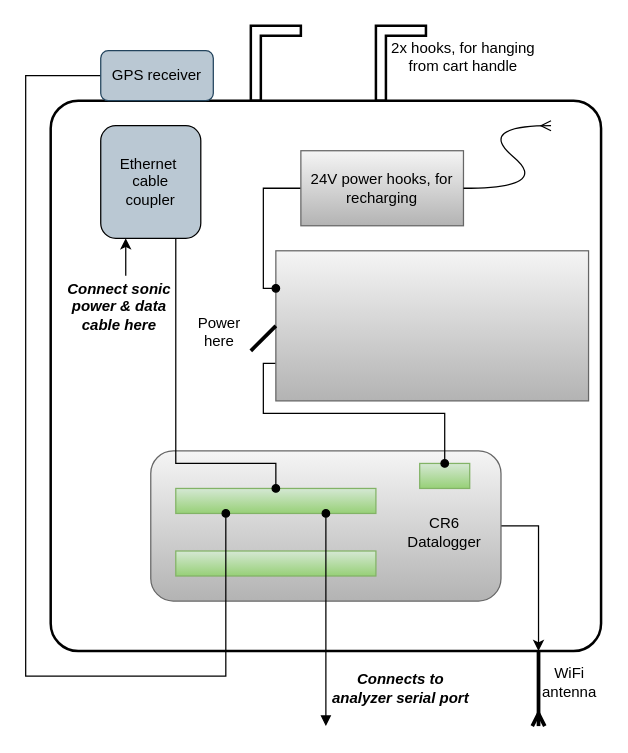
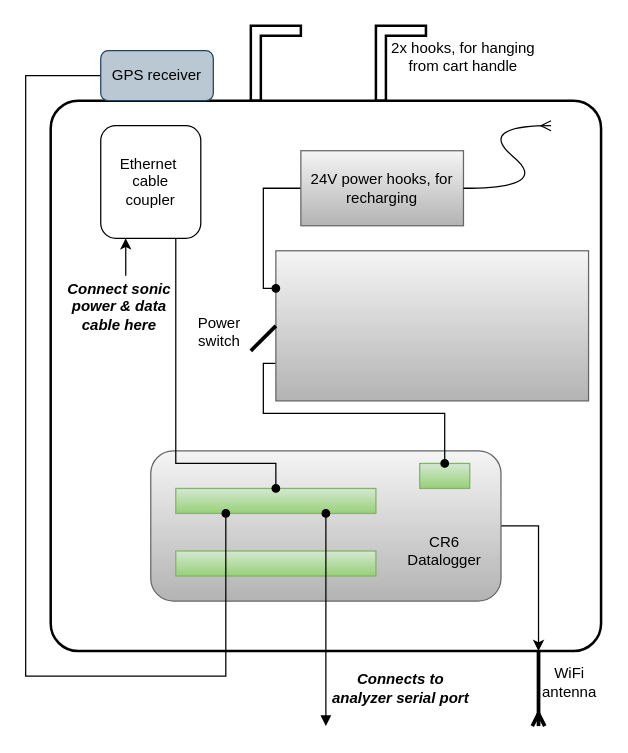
(151, 182) -> (151, 182)
(219, 332) -> (219, 332)
(444, 532) -> (444, 551)
